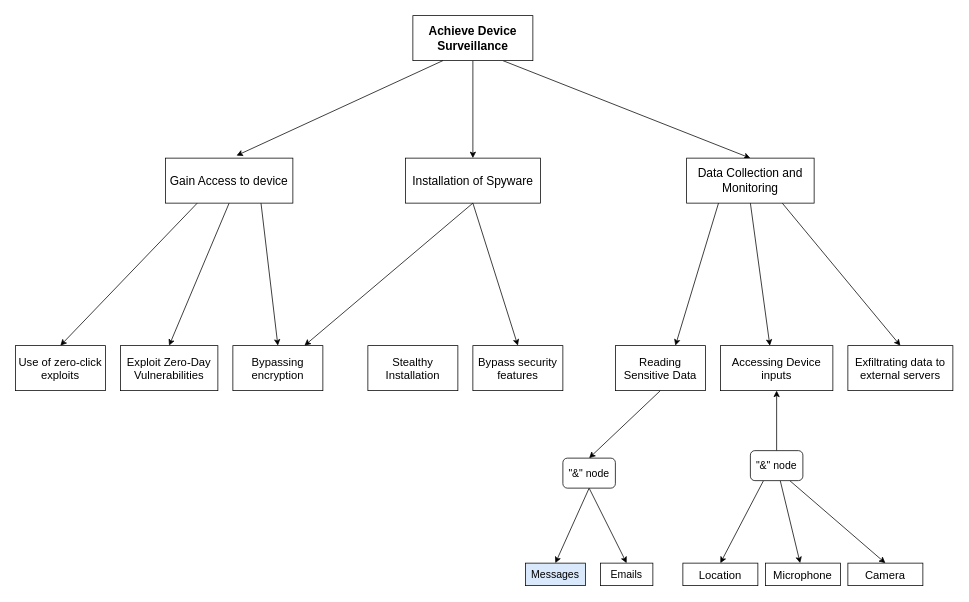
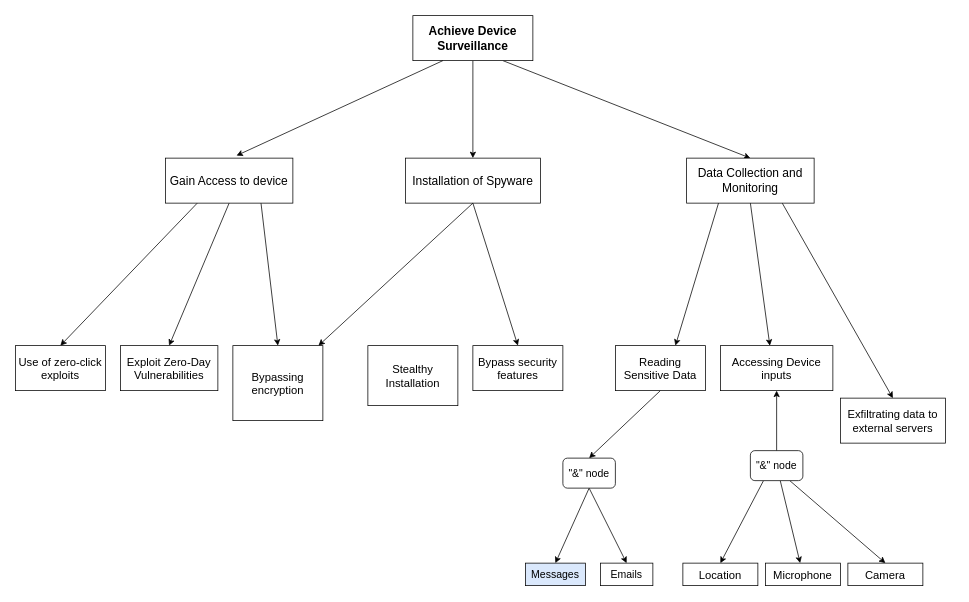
(278, 368) -> (278, 383)
(413, 368) -> (413, 375)
(900, 368) -> (893, 420)
